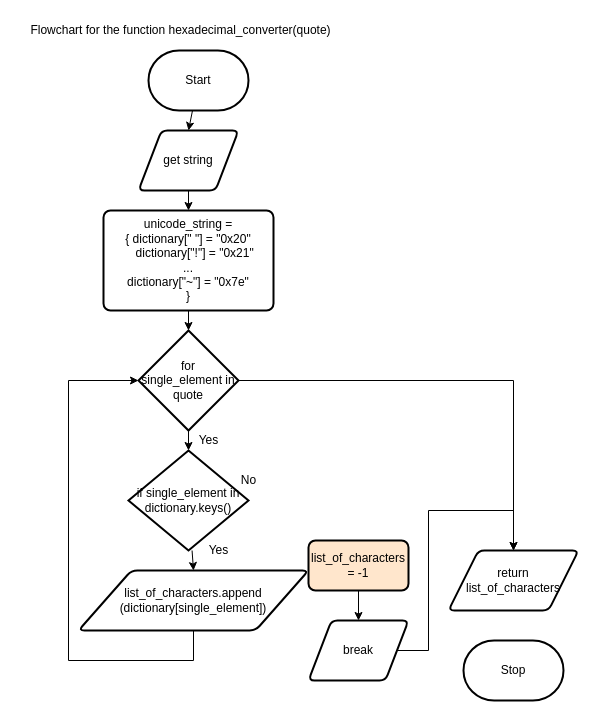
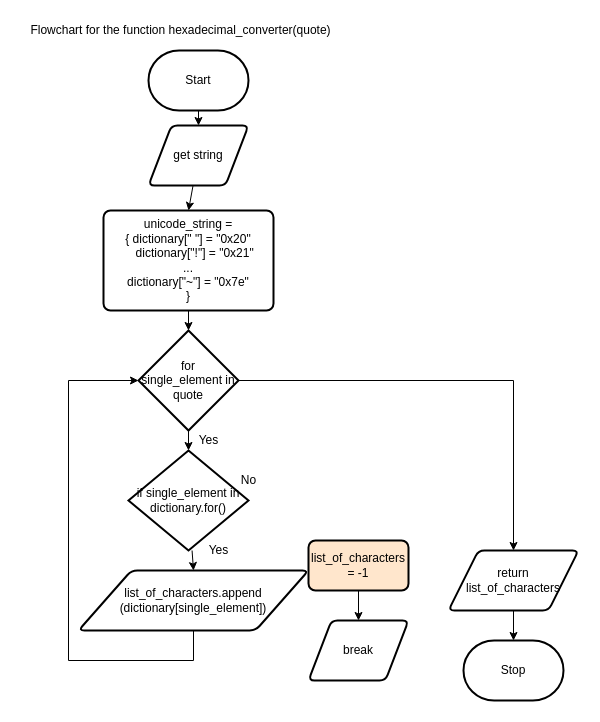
(189, 161) -> (199, 156)
(189, 501) -> (189, 501)
(429, 556) -> none
none -> (514, 622)
